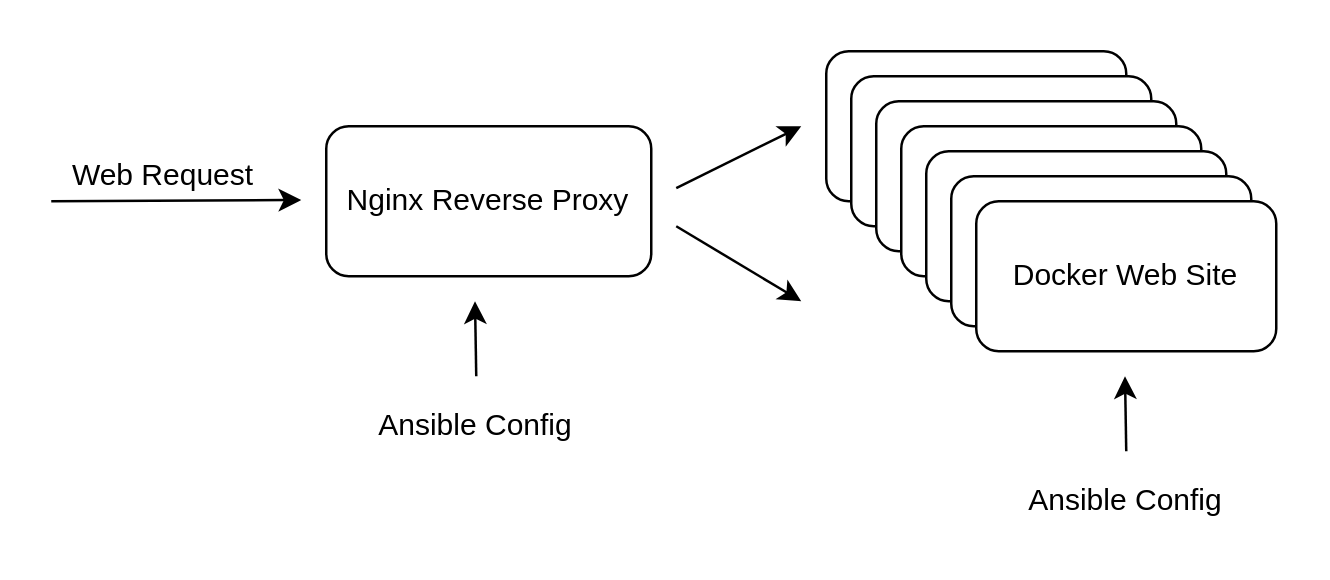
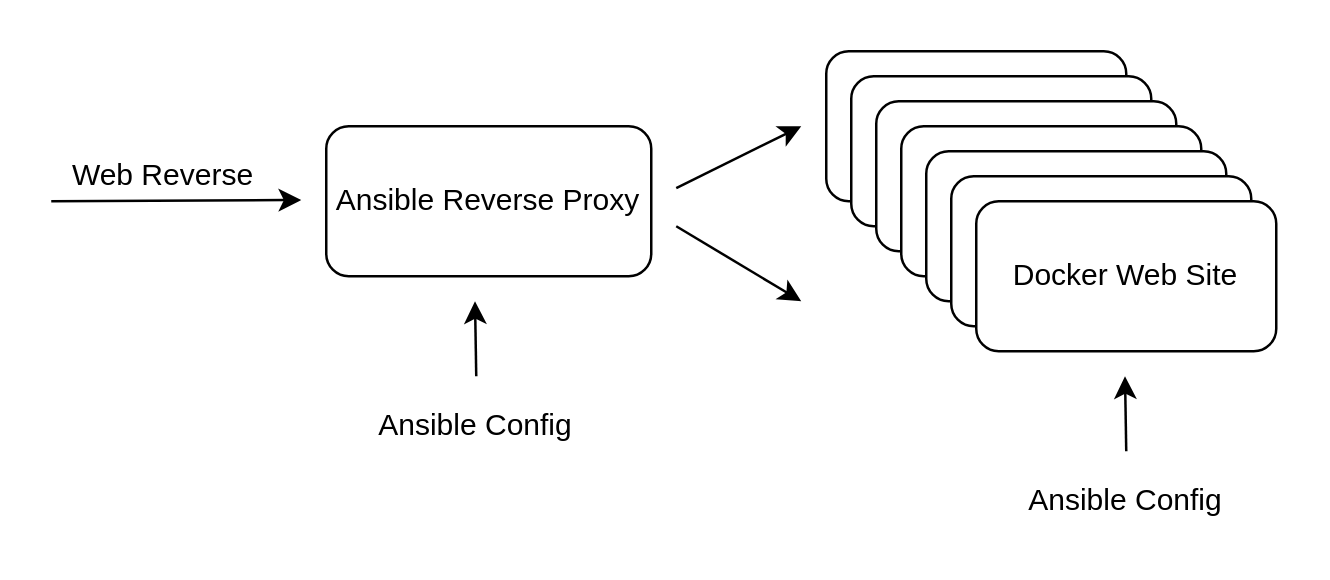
(164, 176) -> (164, 176)
(489, 201) -> (489, 201)
